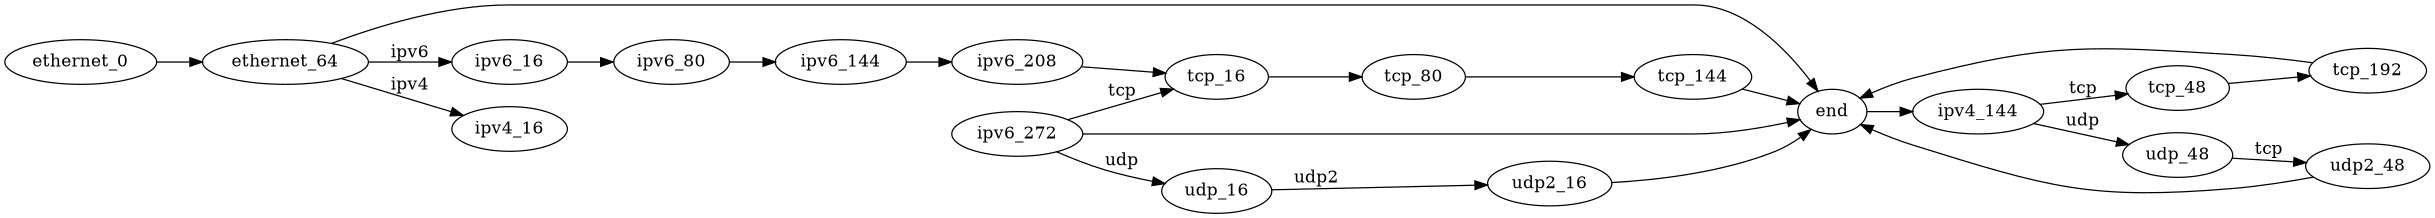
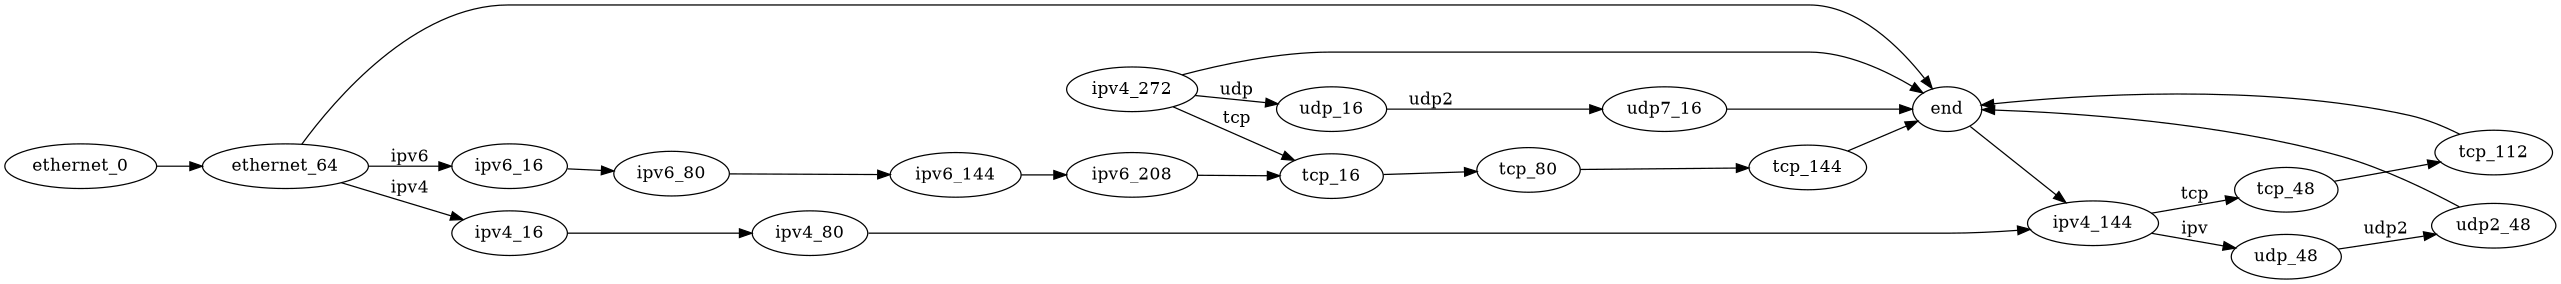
(2368, 71) -> (2494, 153)
(2083, 121) -> (2195, 229)
(1017, 134) -> (1132, 89)
(2269, 149) -> (2386, 229)
(1550, 184) -> (1665, 109)
none -> (810, 233)
